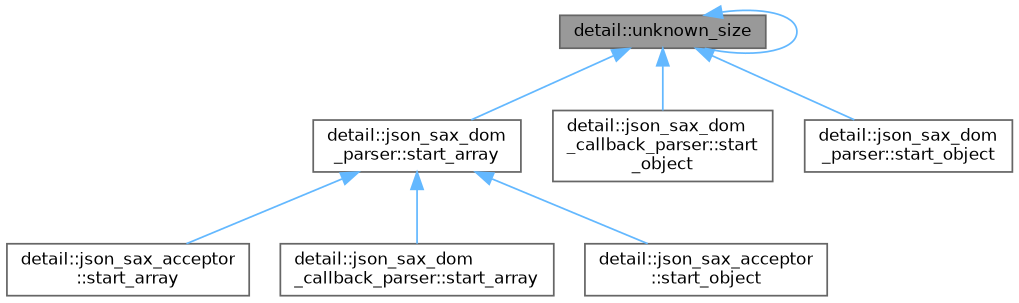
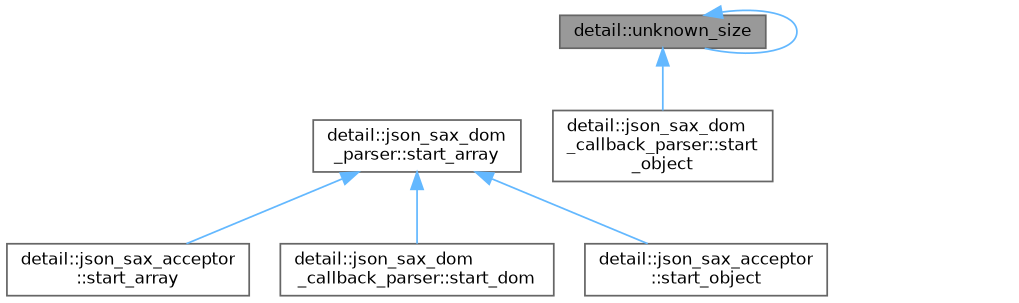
(542, 88) -> none
(909, 146) -> none
(417, 270) -> (417, 270)
